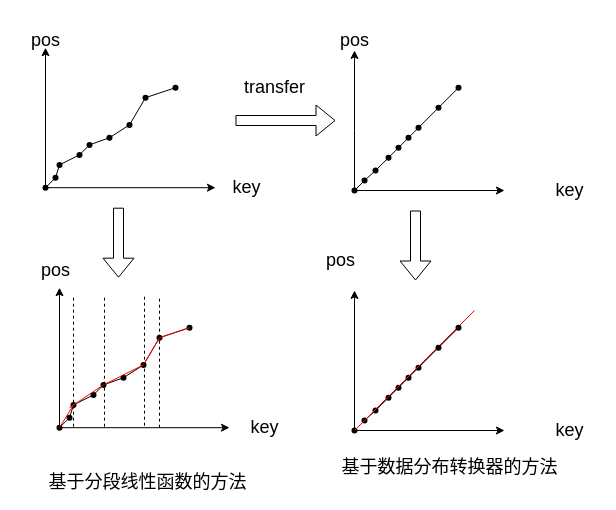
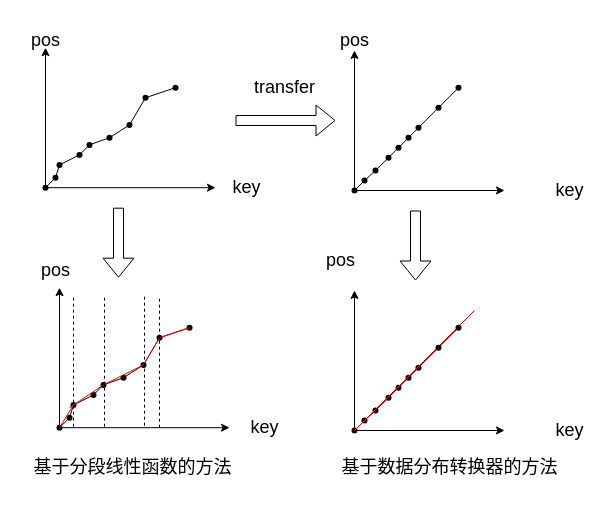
(275, 88) -> (285, 88)
(147, 483) -> (132, 468)
